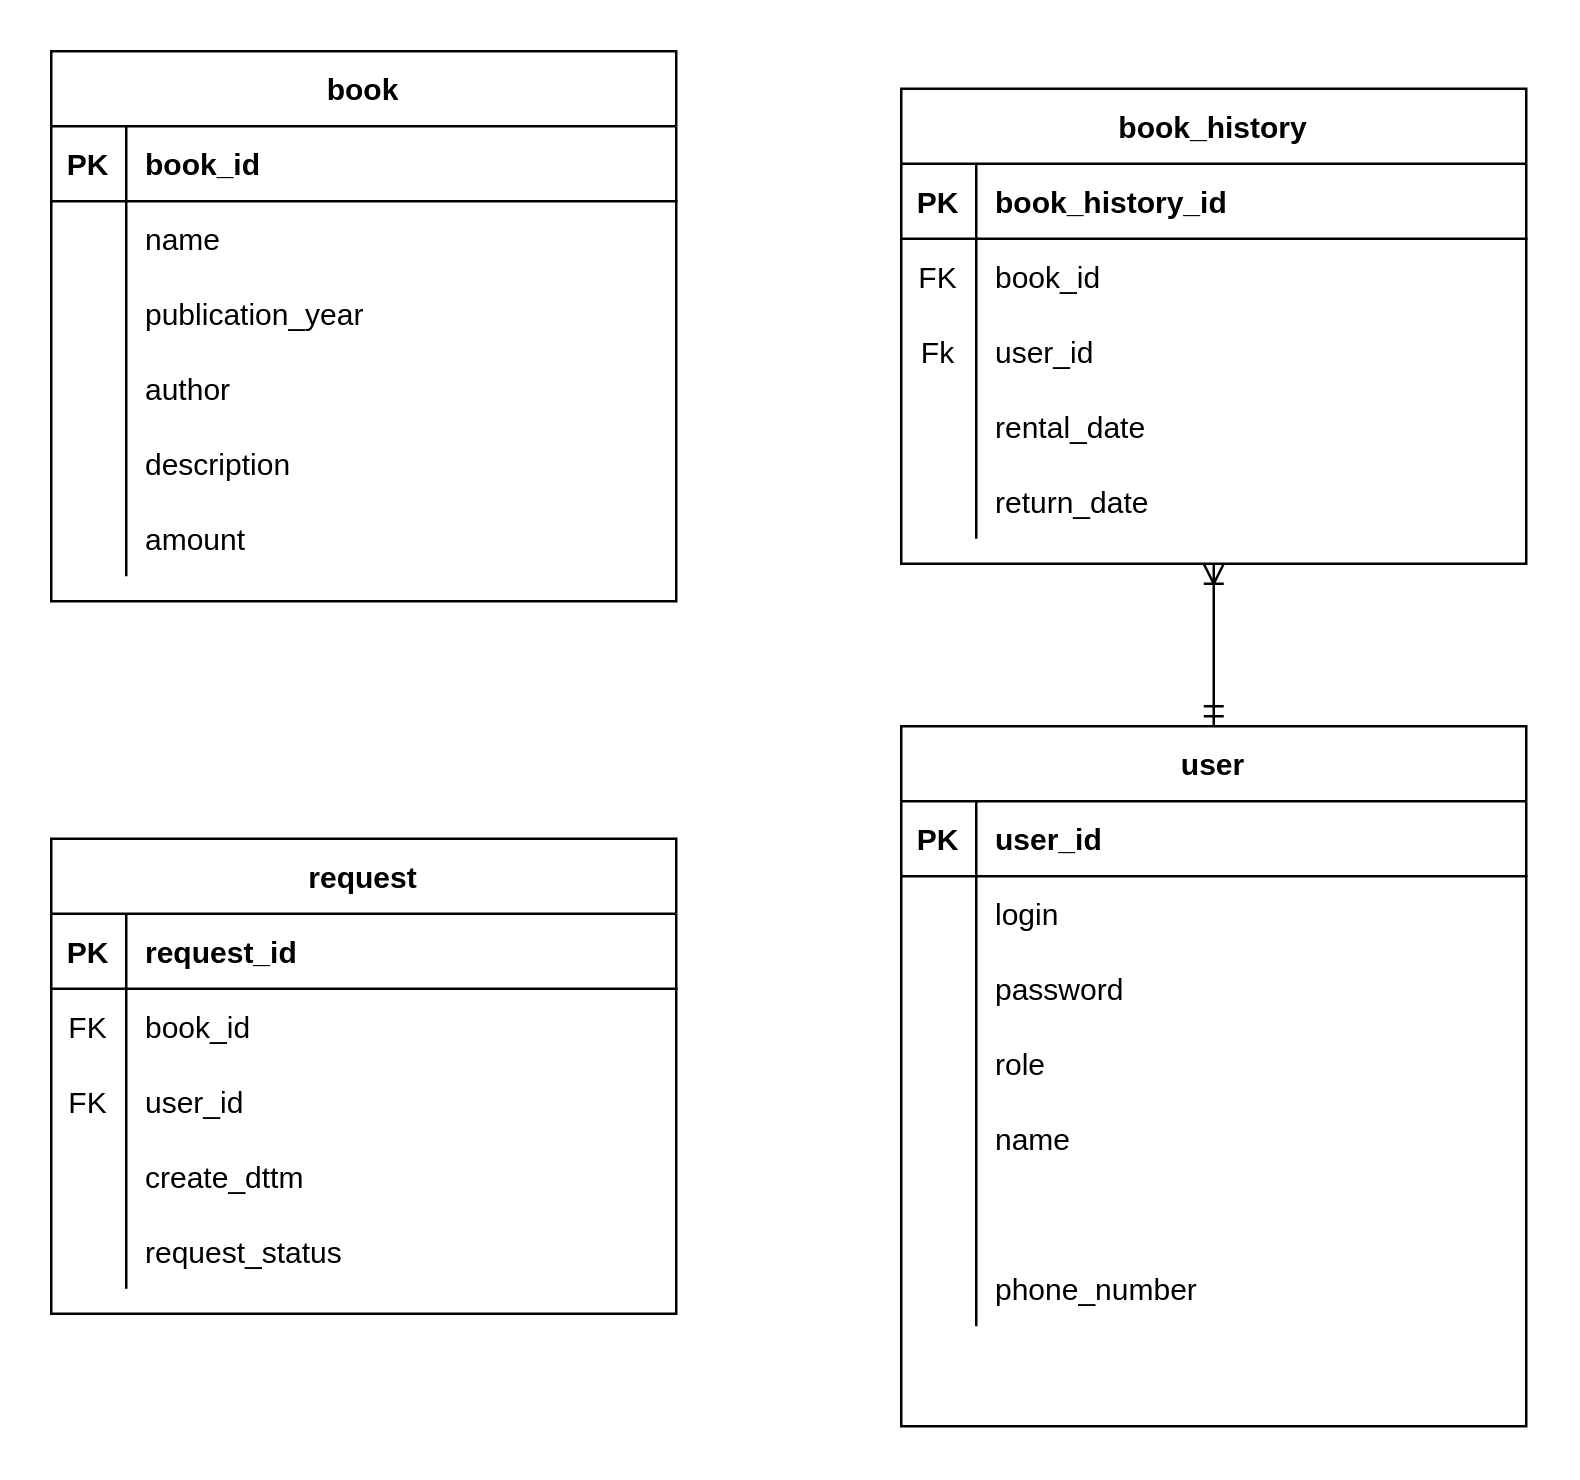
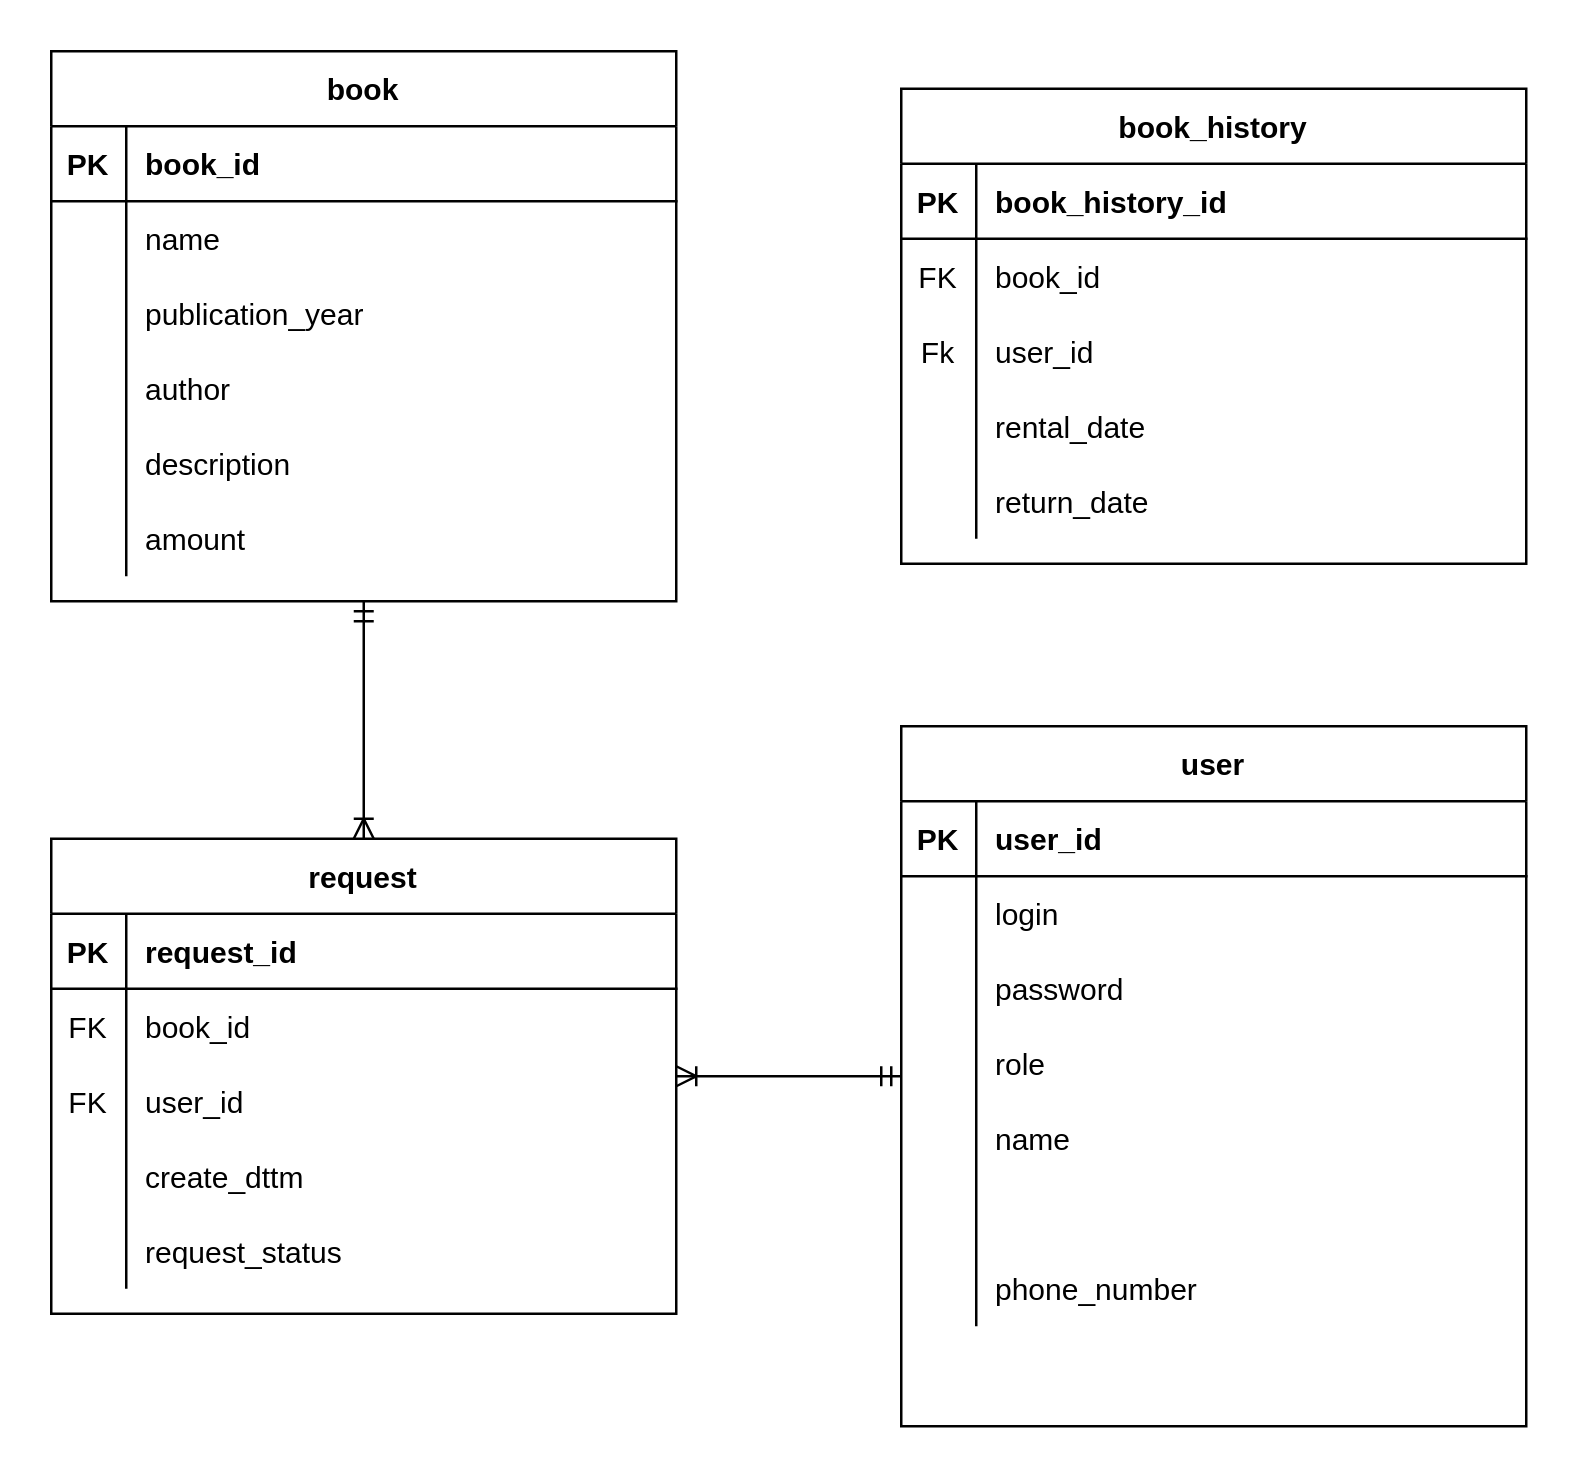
(1214, 647) -> none
none -> (364, 722)
none -> (789, 1076)
